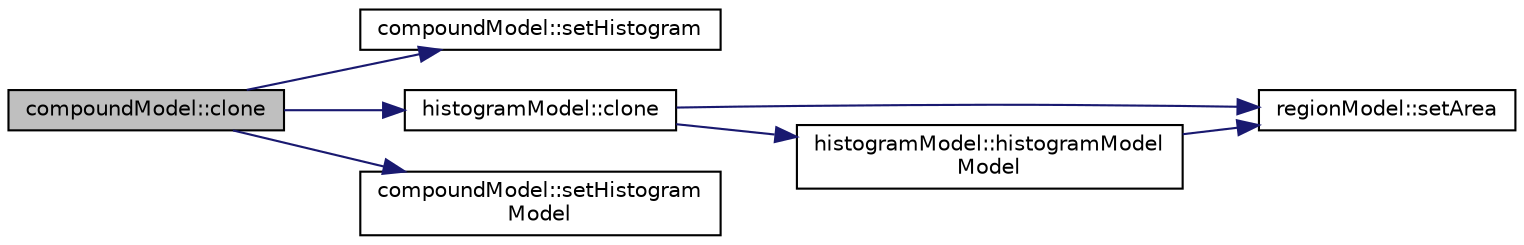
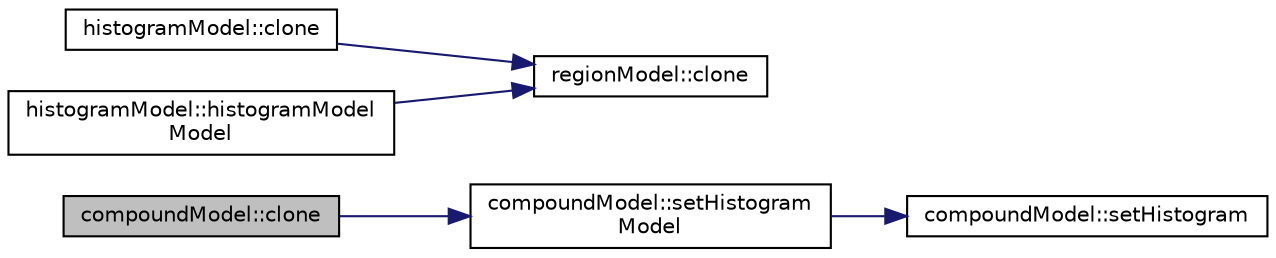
(333, 72) -> (858, 216)
(334, 110) -> none
(1387, 110) -> (651, 76)
(725, 129) -> none
